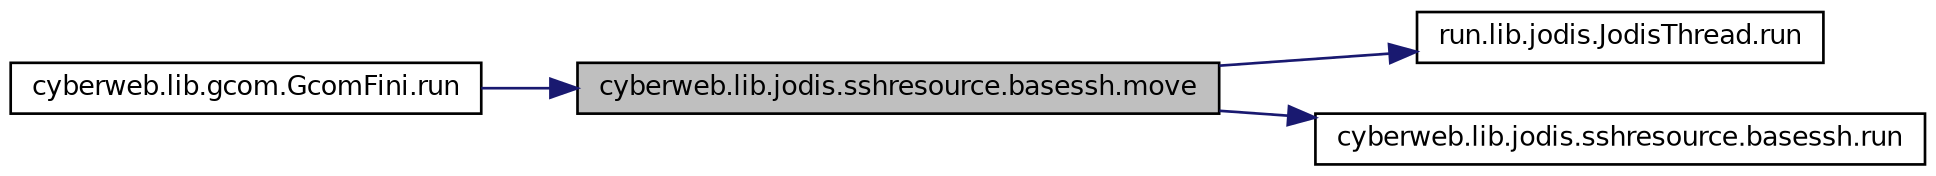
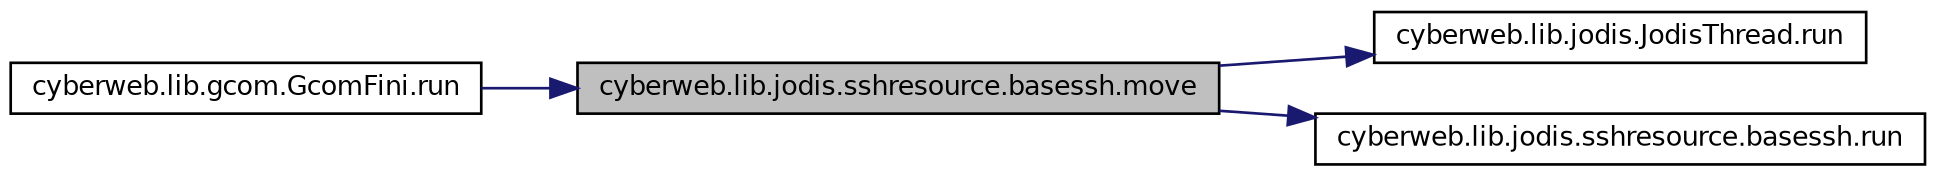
(1620, 37) -> (1620, 37)
